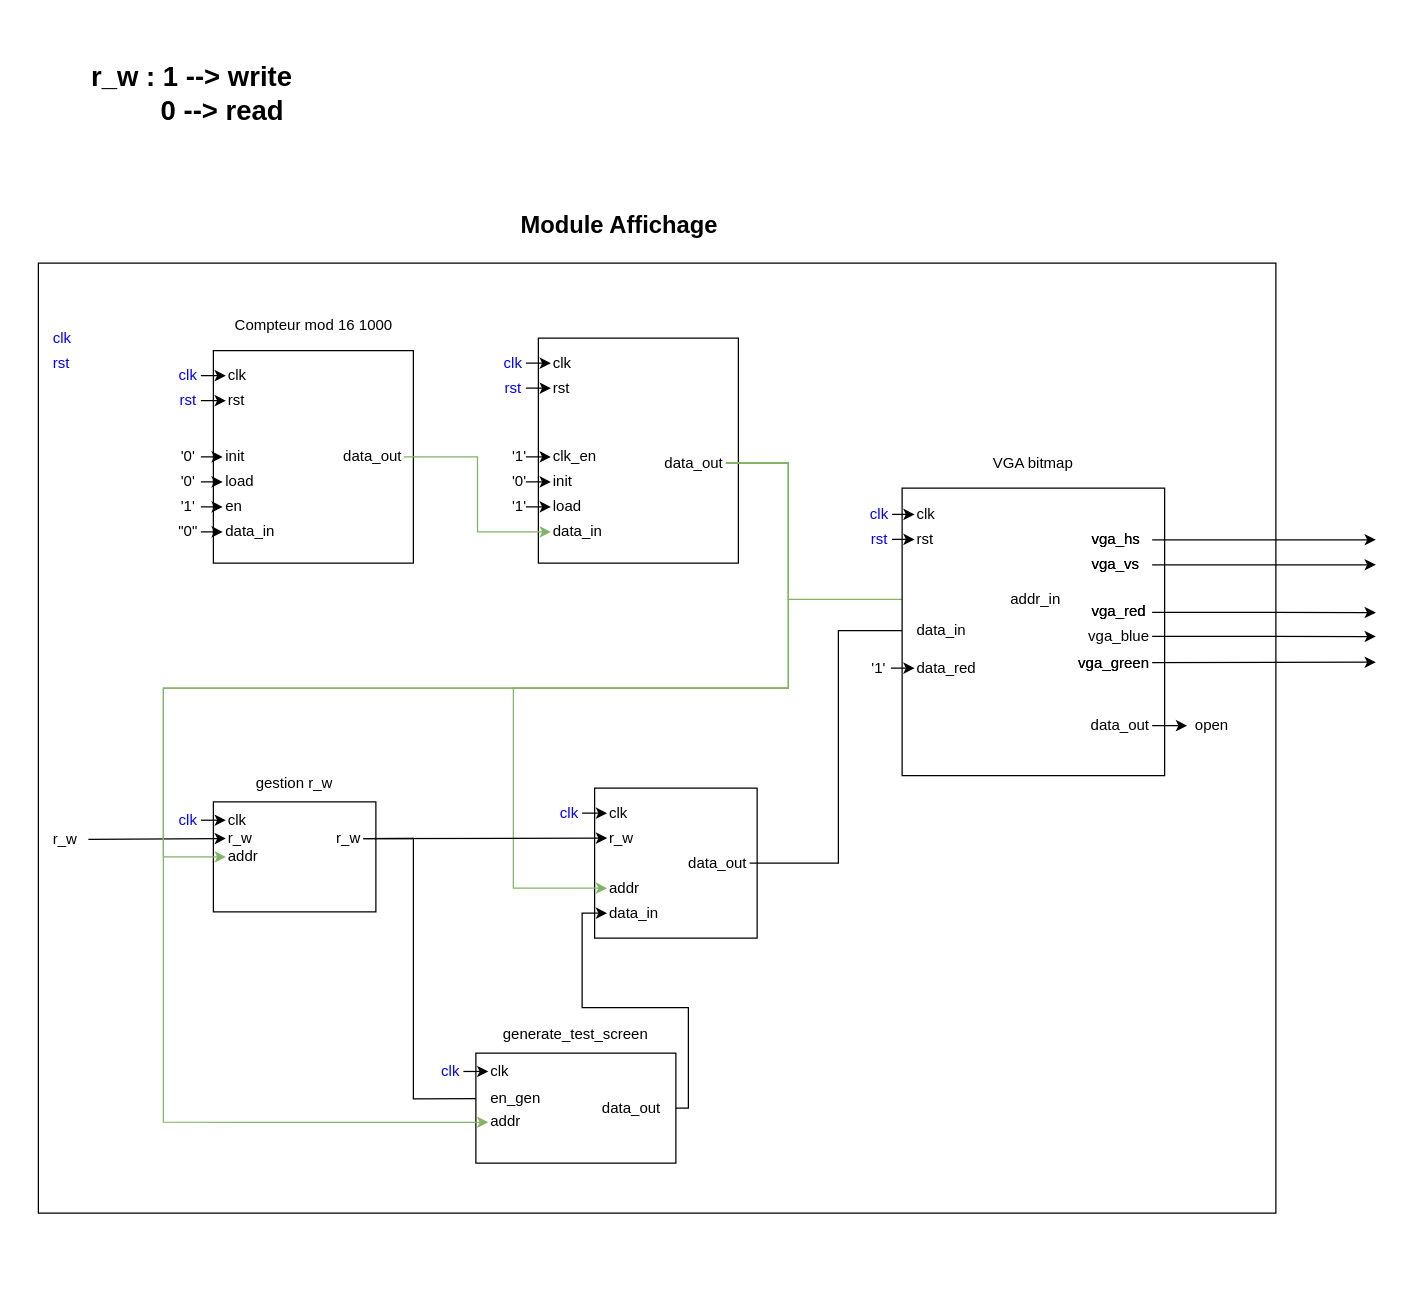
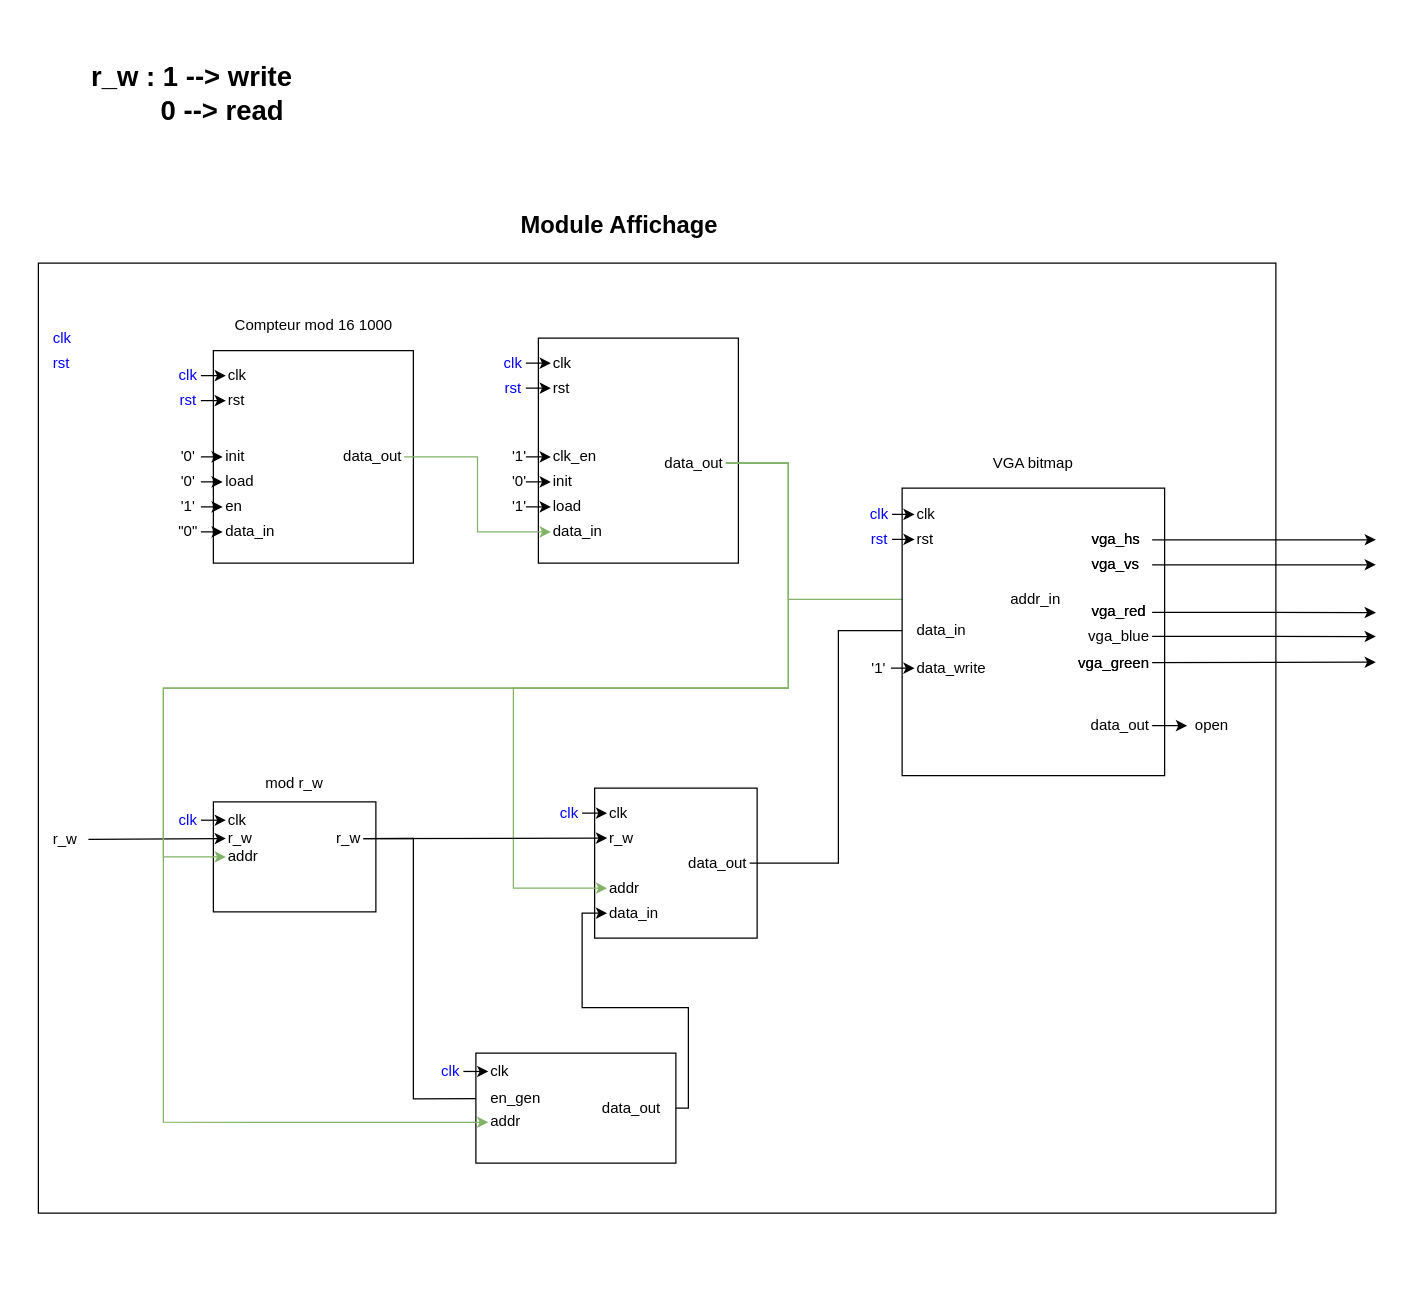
(950, 668) -> (953, 668)
(294, 783) -> (294, 783)
(576, 1035) -> none
